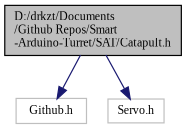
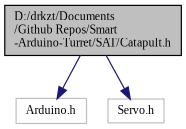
(51, 111) -> (51, 111)
